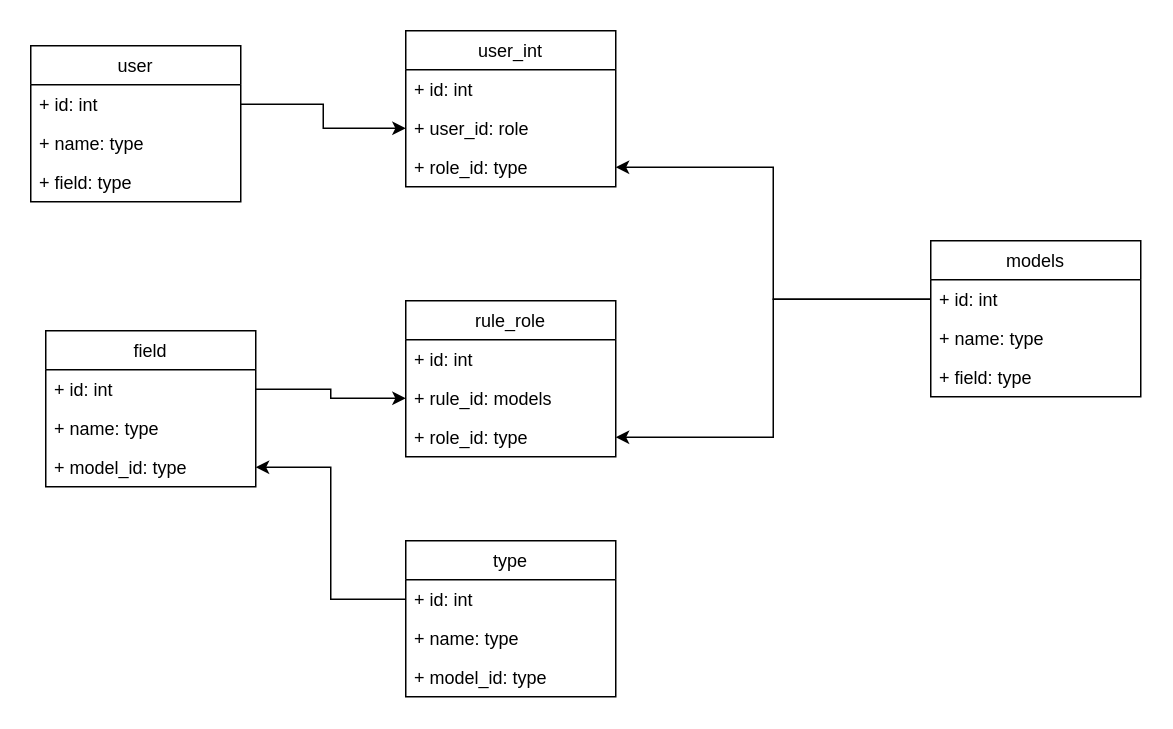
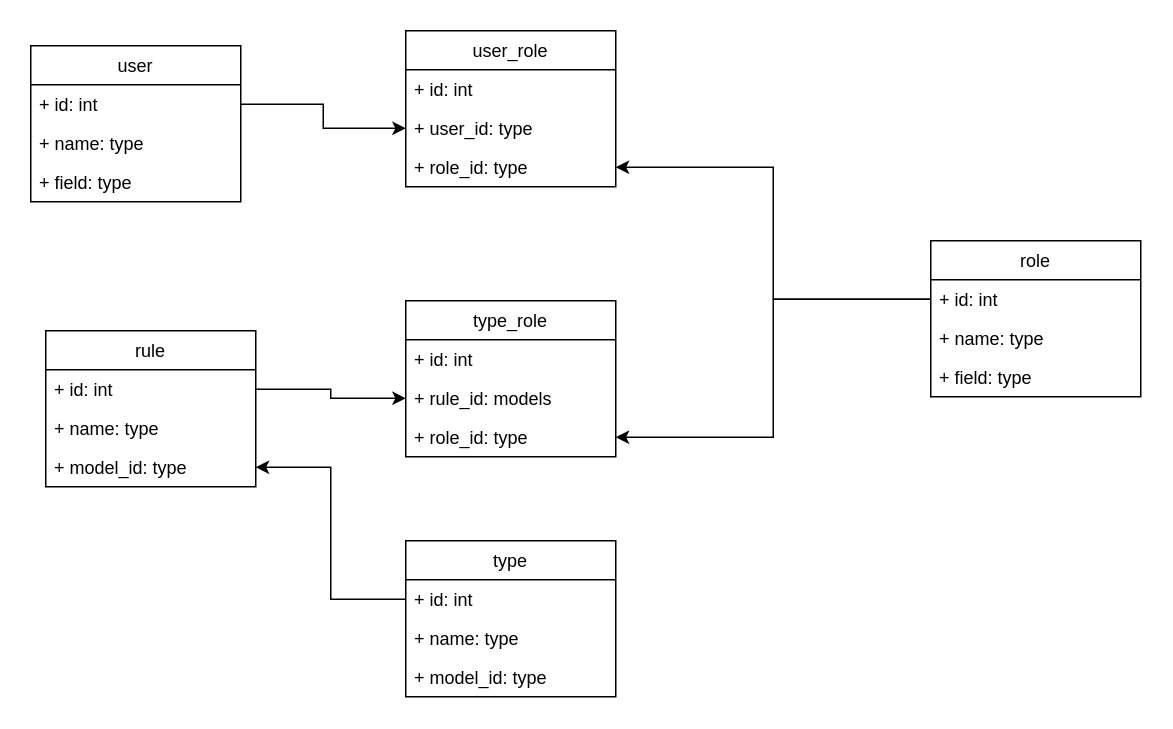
(510, 51) -> (510, 51)
(478, 129) -> (480, 129)
(1035, 261) -> (1035, 261)
(510, 321) -> (510, 321)
(150, 351) -> (150, 351)
